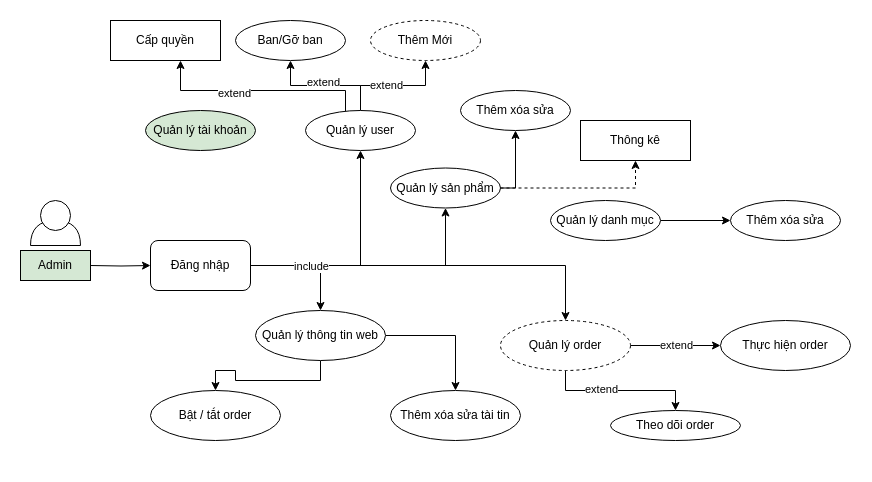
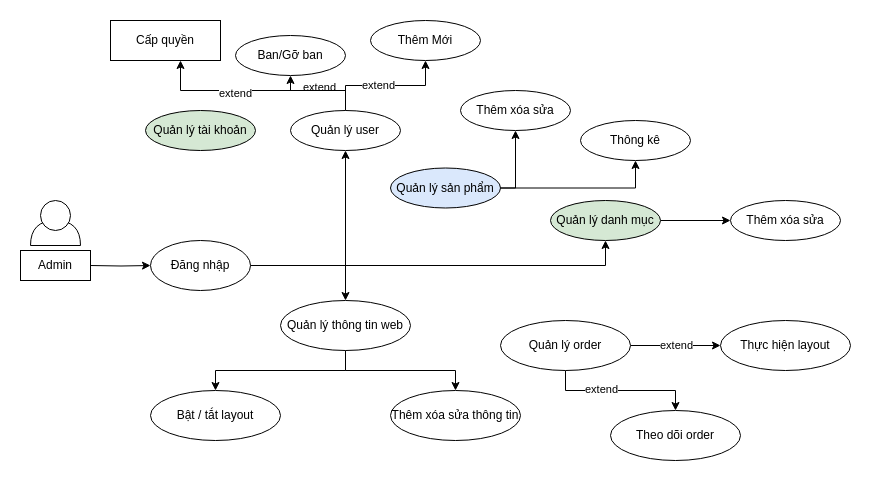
(291, 41) -> (291, 56)
(426, 41) -> (426, 41)
(361, 131) -> (346, 131)
(636, 141) -> (636, 141)
(446, 188) -> (446, 188)
(587, 188) -> (587, 188)
(606, 221) -> (606, 221)
(446, 239) -> (596, 266)
(56, 266) -> (56, 266)
(201, 266) -> (201, 266)
(566, 290) -> none
(321, 336) -> (346, 326)
(566, 346) -> (566, 346)
(786, 346) -> (786, 346)
(216, 416) -> (216, 416)
(456, 416) -> (456, 416)
(676, 426) -> (676, 436)
